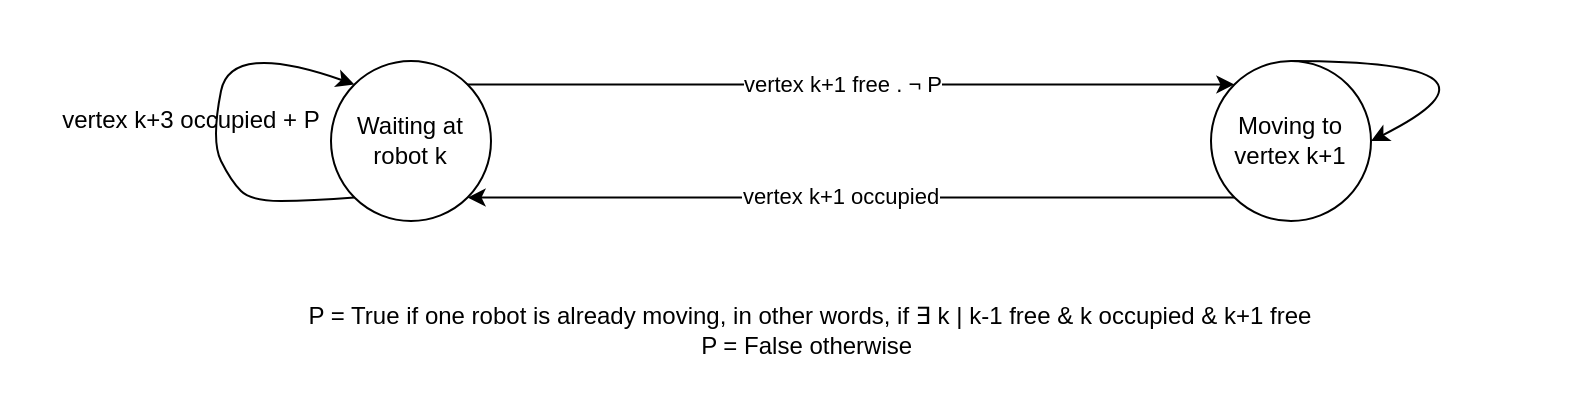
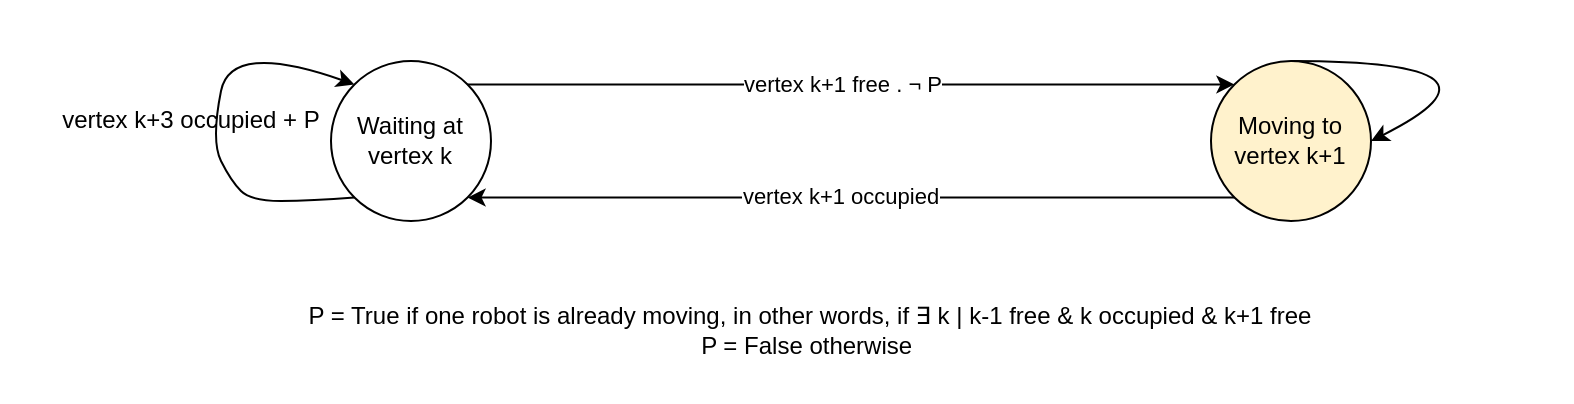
(411, 141) -> (411, 141)
(1291, 141) -> (1291, 141)
